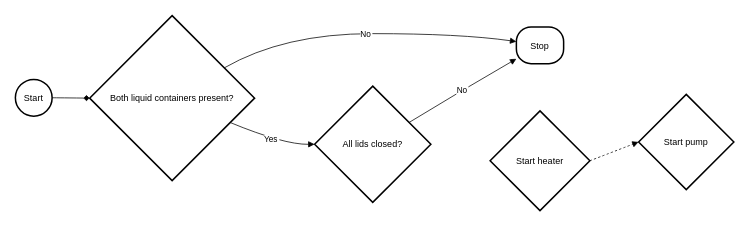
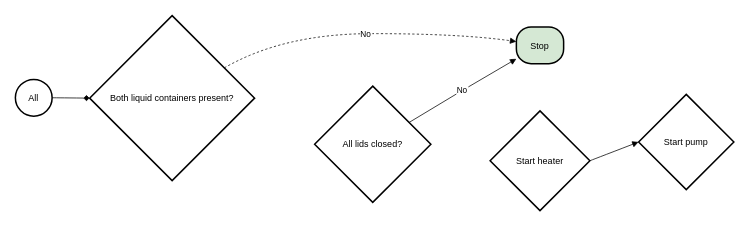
(289, 42) -> (289, 42)
(540, 45) -> (540, 45)
(34, 98) -> (34, 98)
(268, 136) -> none
(611, 152) -> (611, 152)
